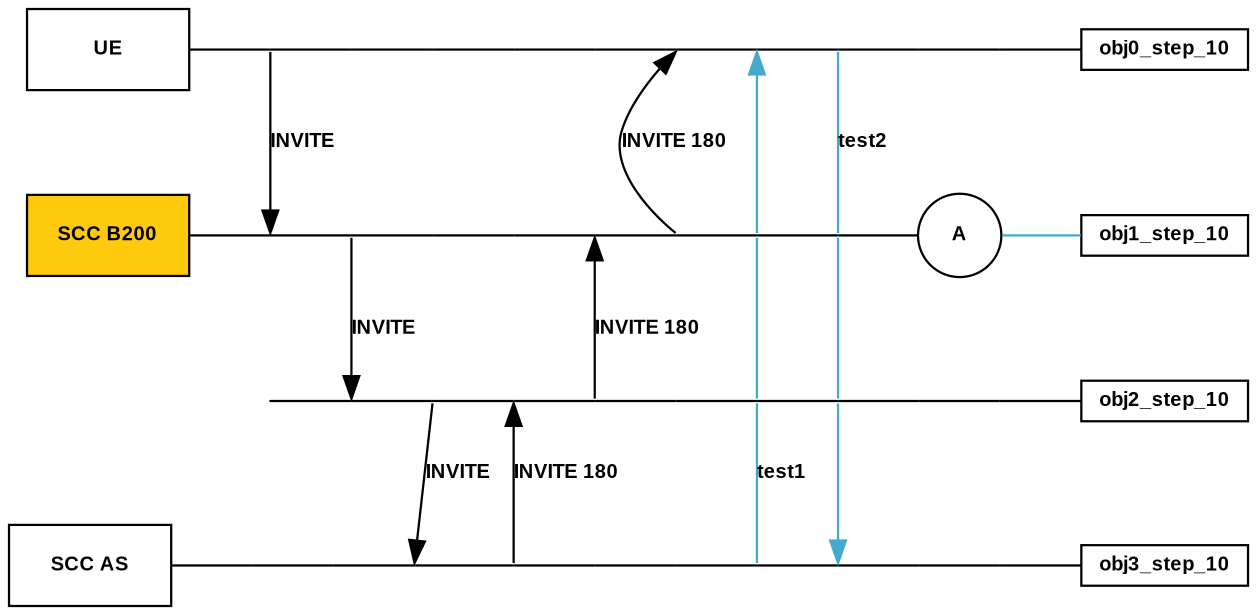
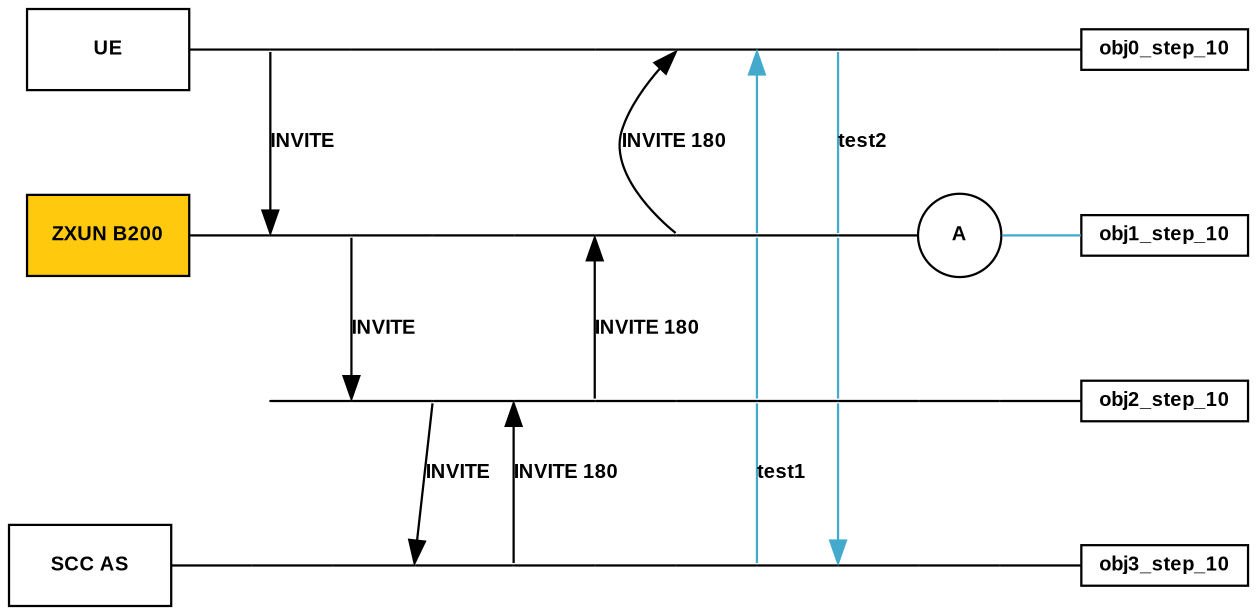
(108, 235) -> (108, 235)
